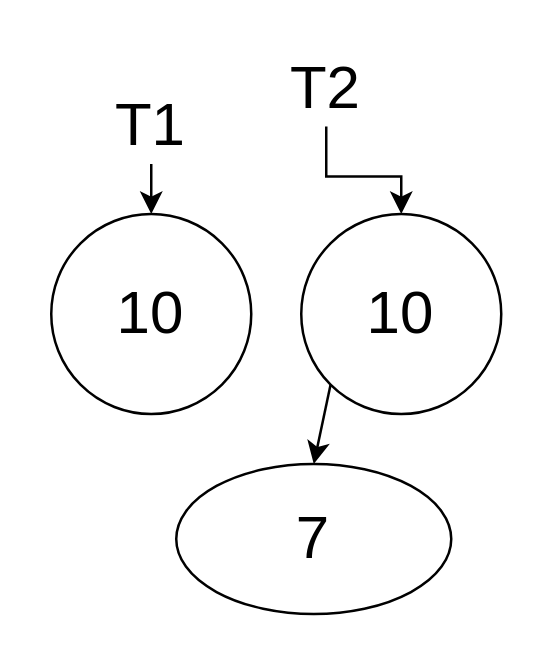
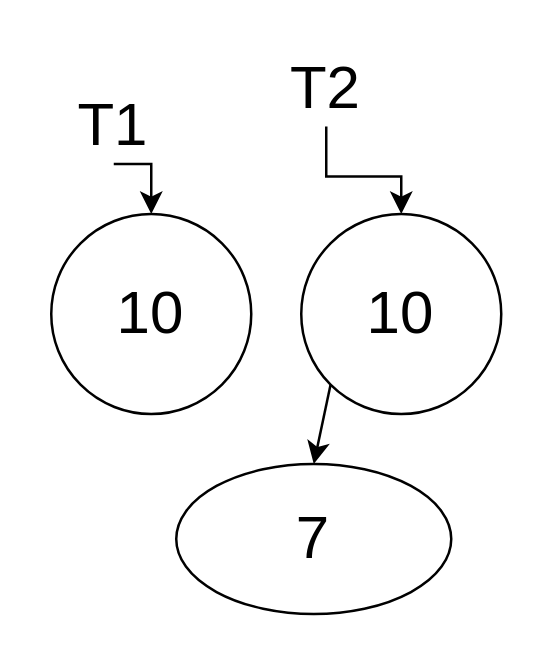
(151, 126) -> (114, 126)
